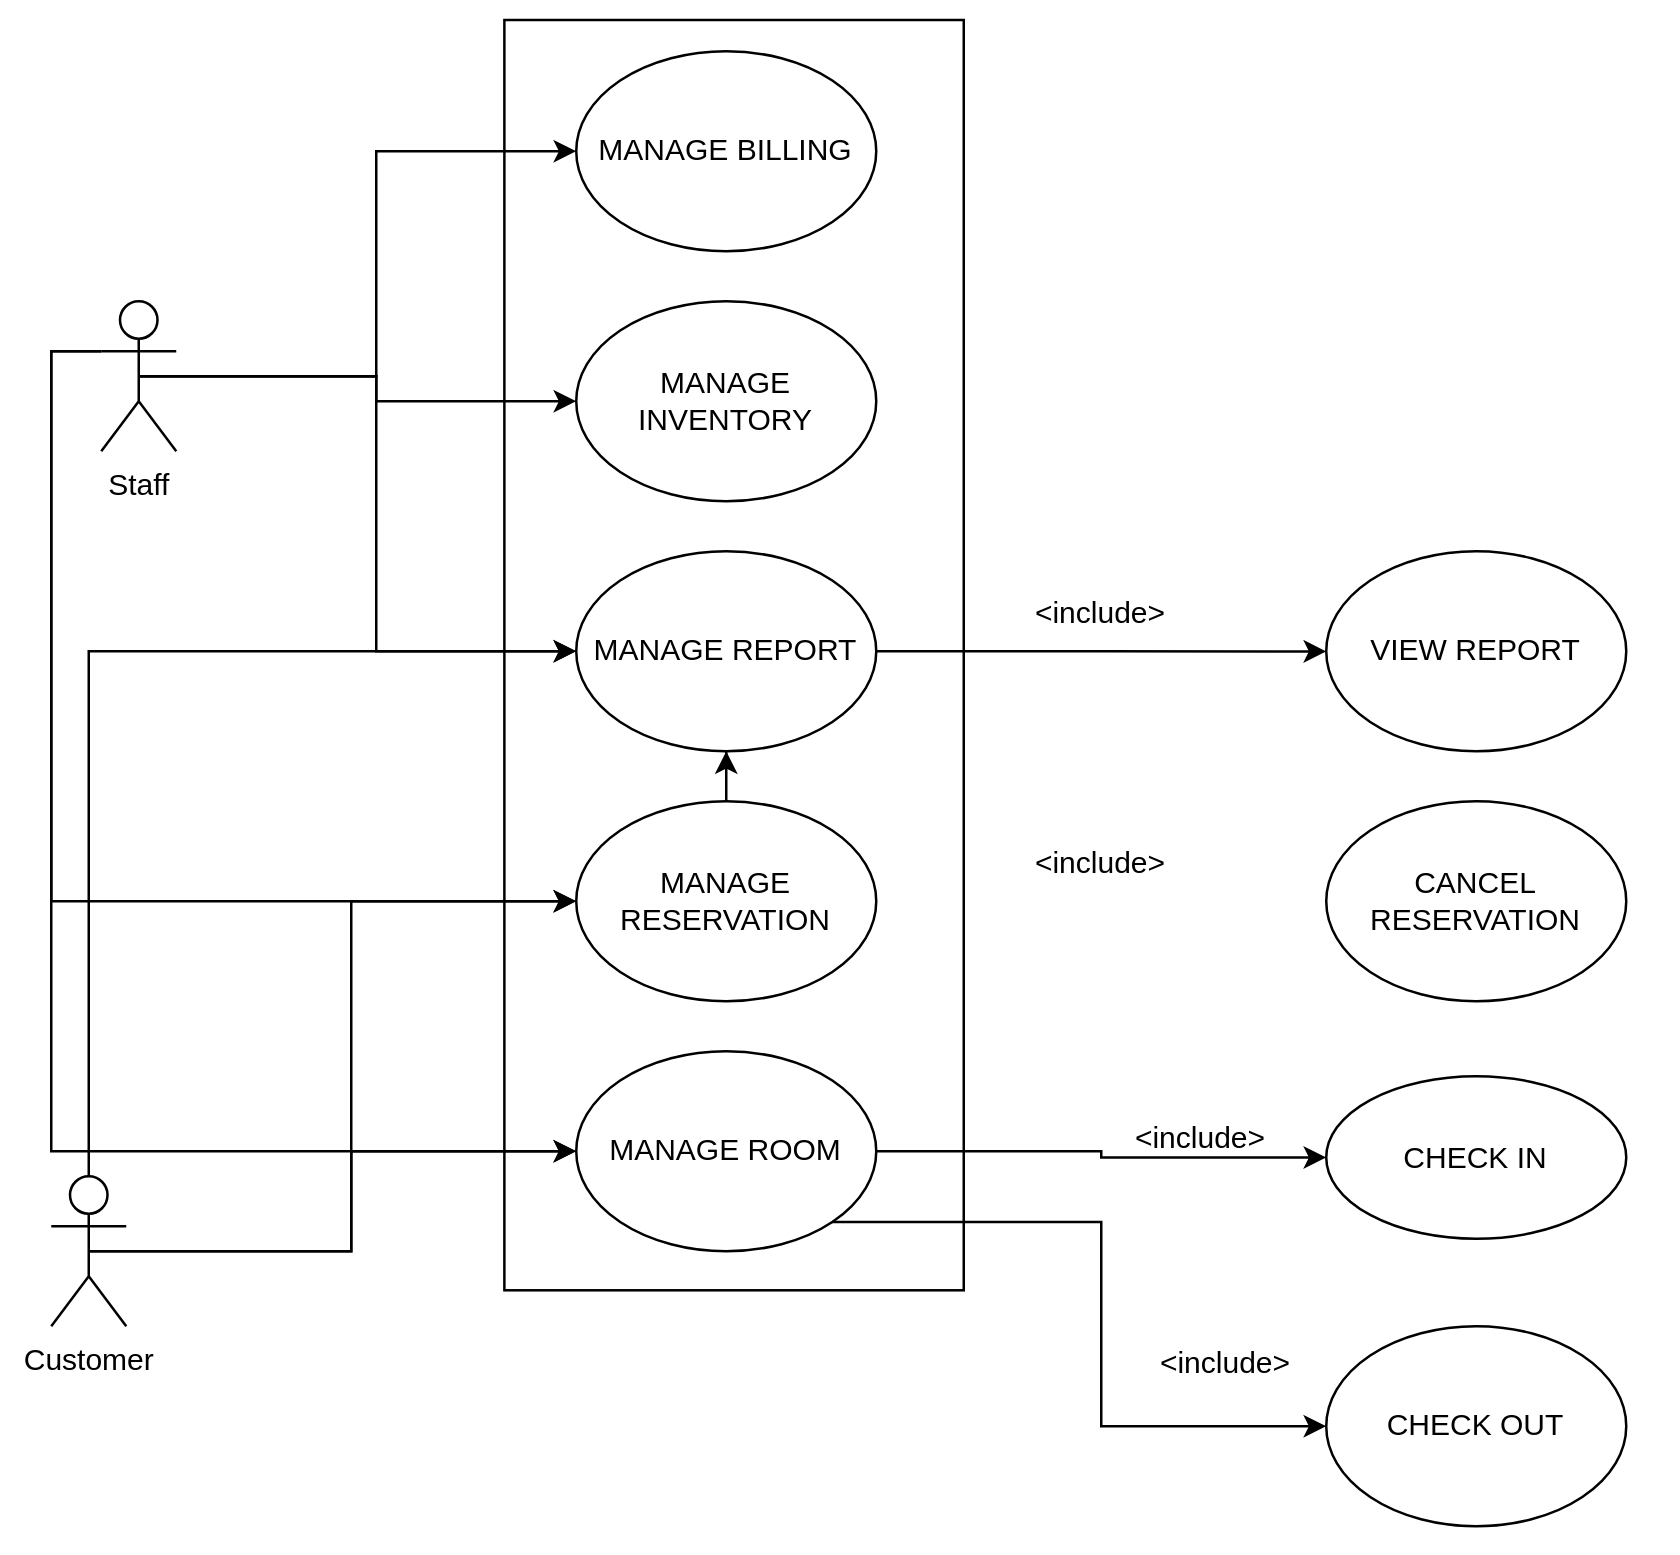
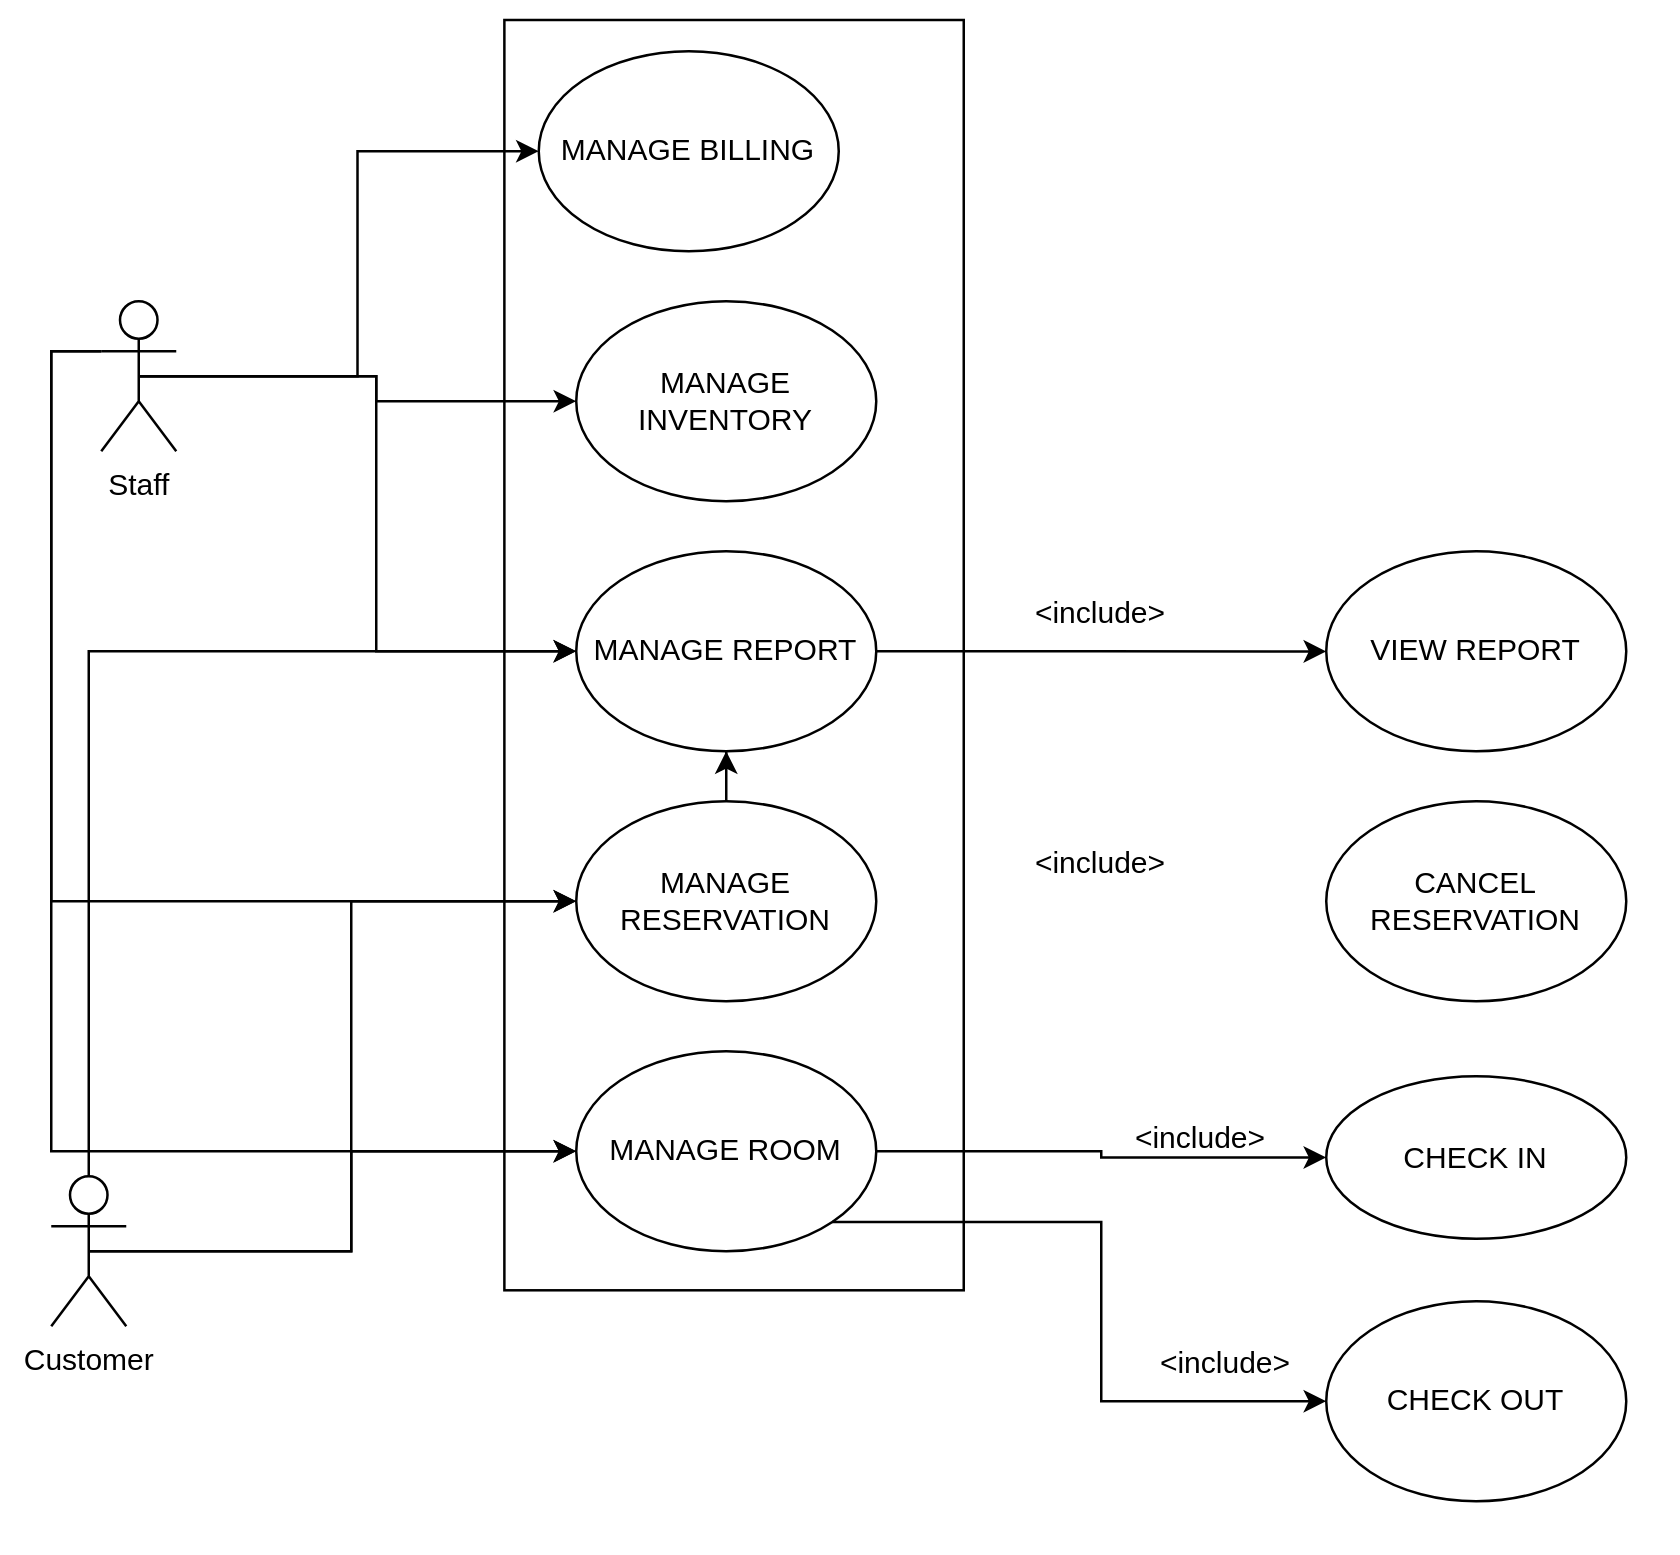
(726, 151) -> (689, 151)
(1476, 1426) -> (1476, 1401)
